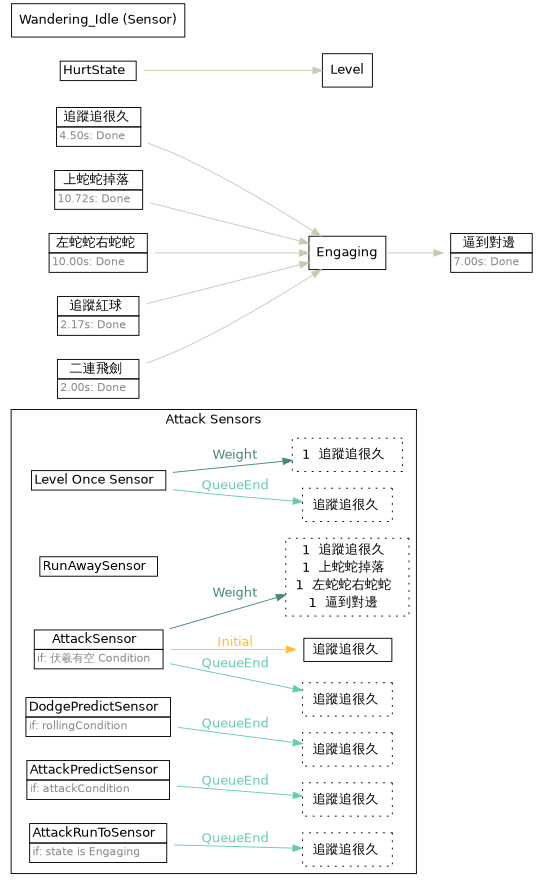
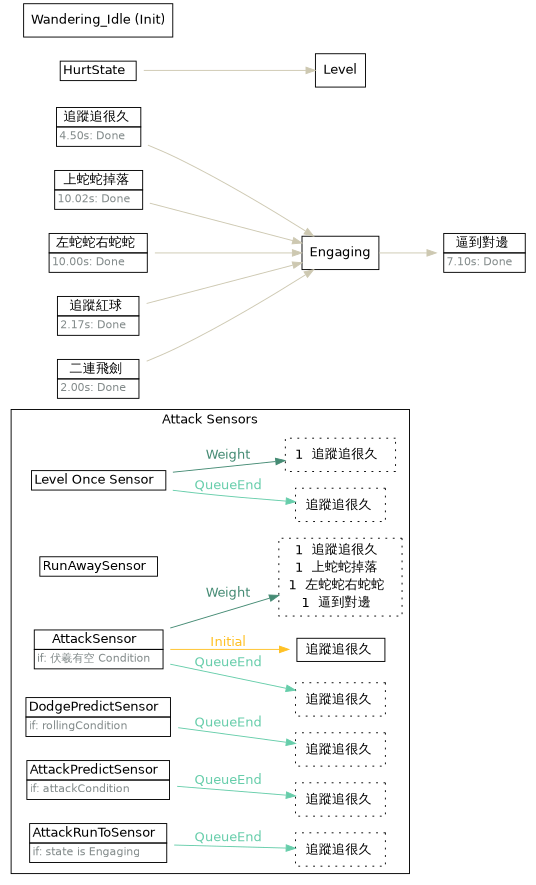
(98, 20) -> (98, 20)
(94, 199) -> (94, 199)
(487, 262) -> (480, 262)
